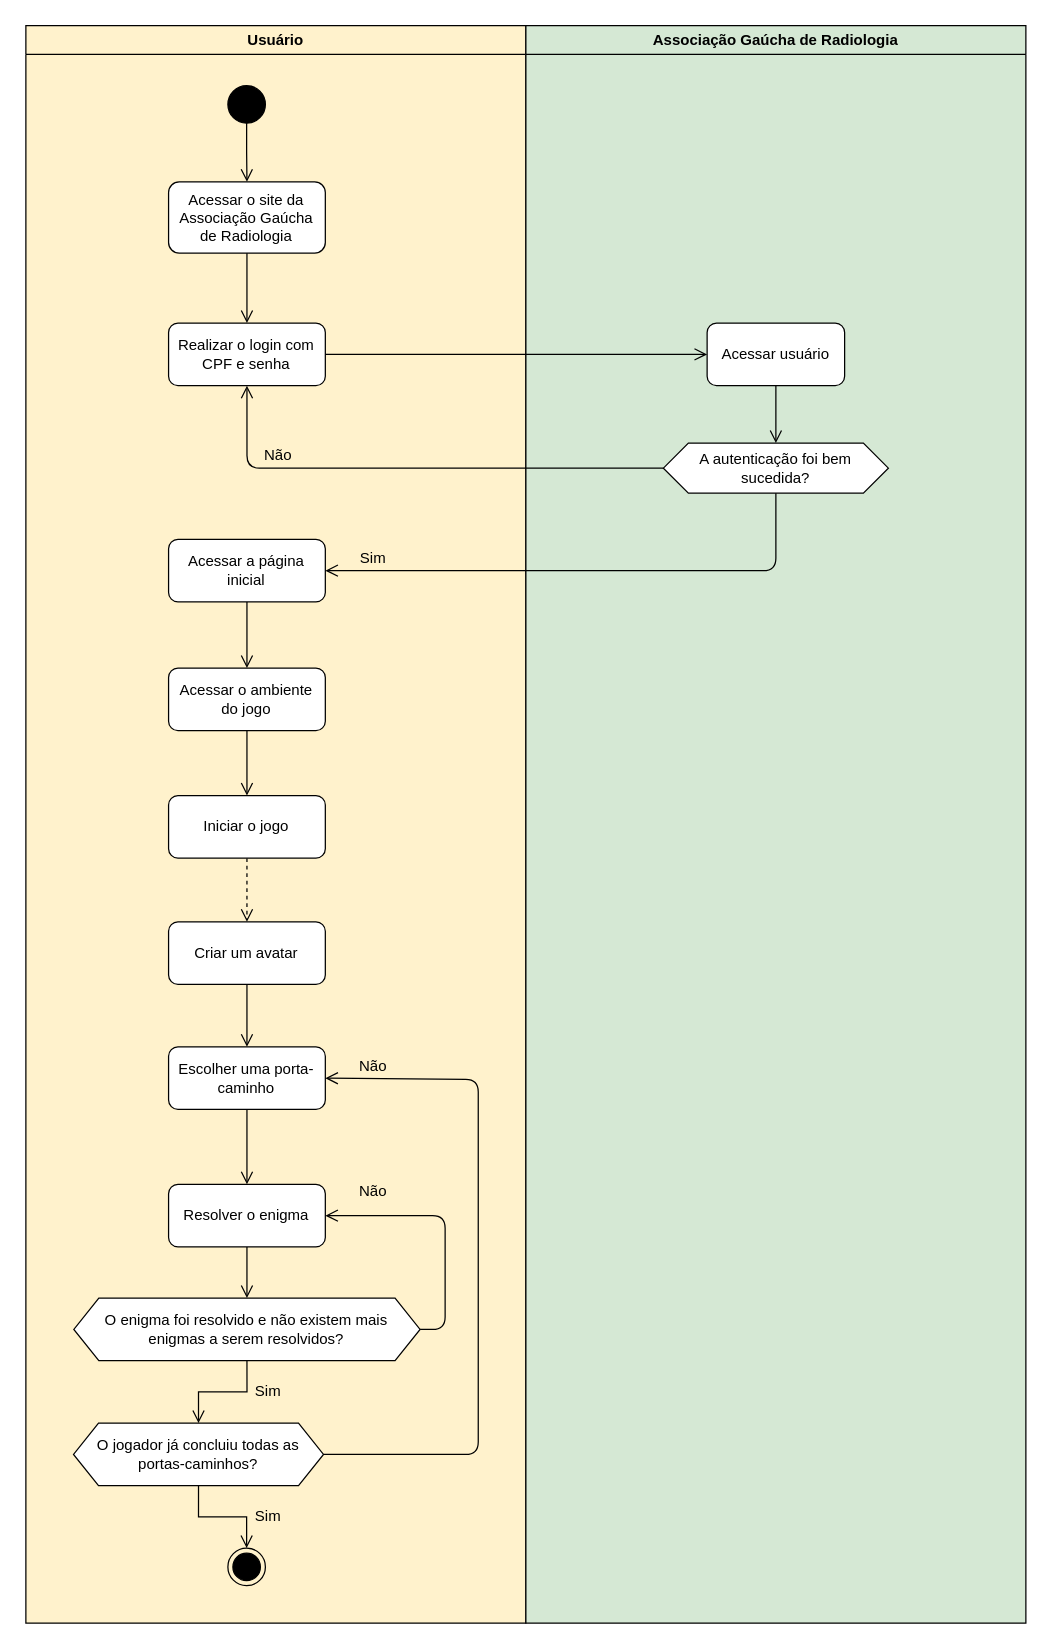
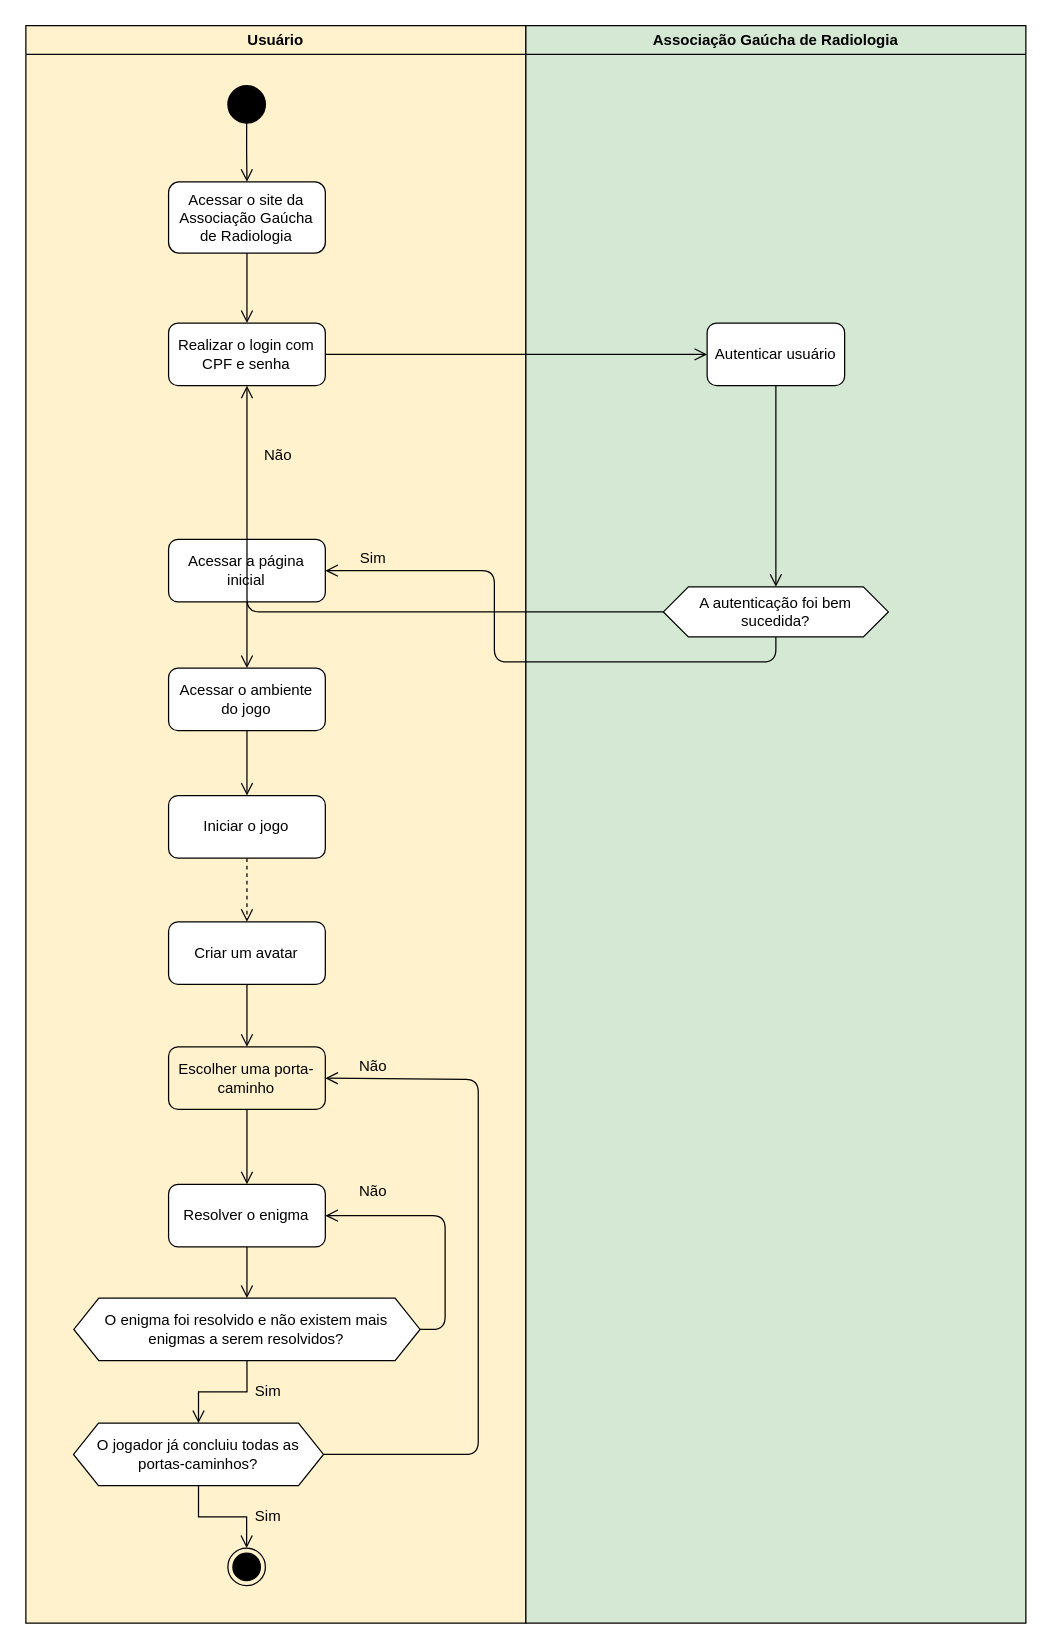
(776, 354) -> (776, 354)
(776, 468) -> (776, 612)
(247, 1078) -> (247, 1078)
